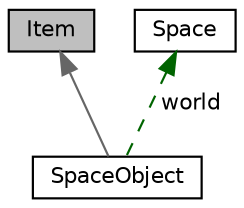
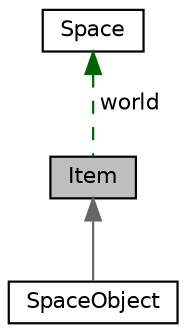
(146, 114) -> (93, 115)
